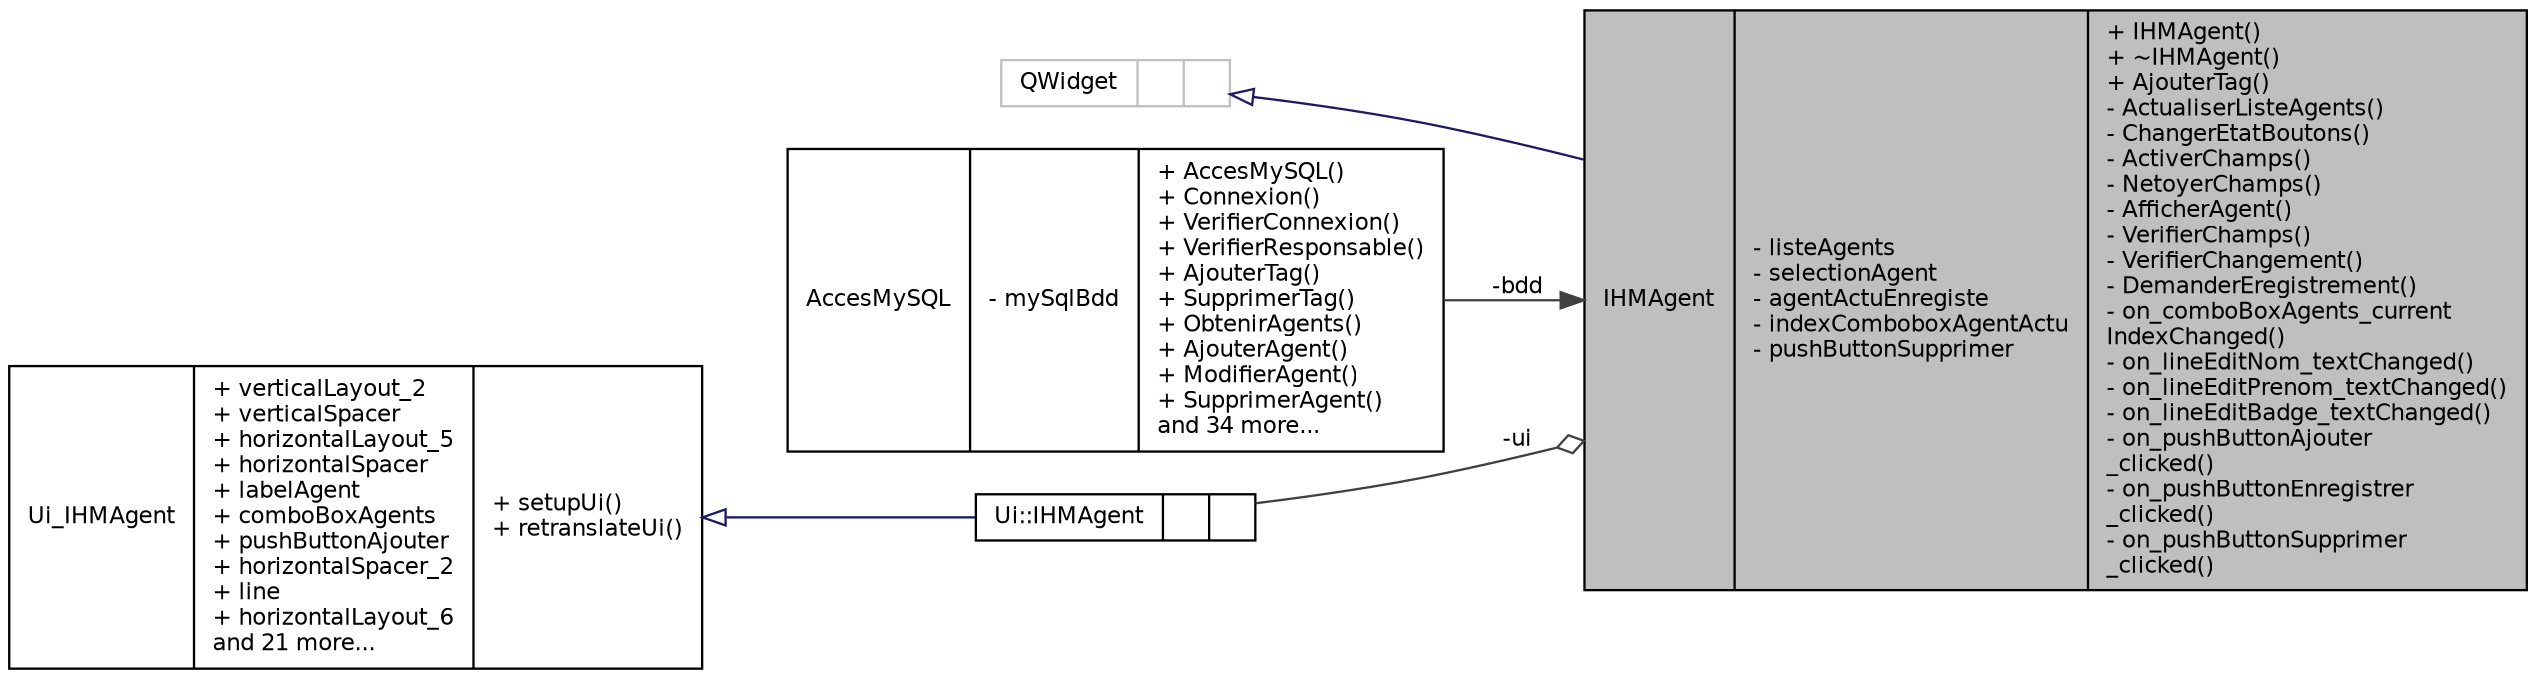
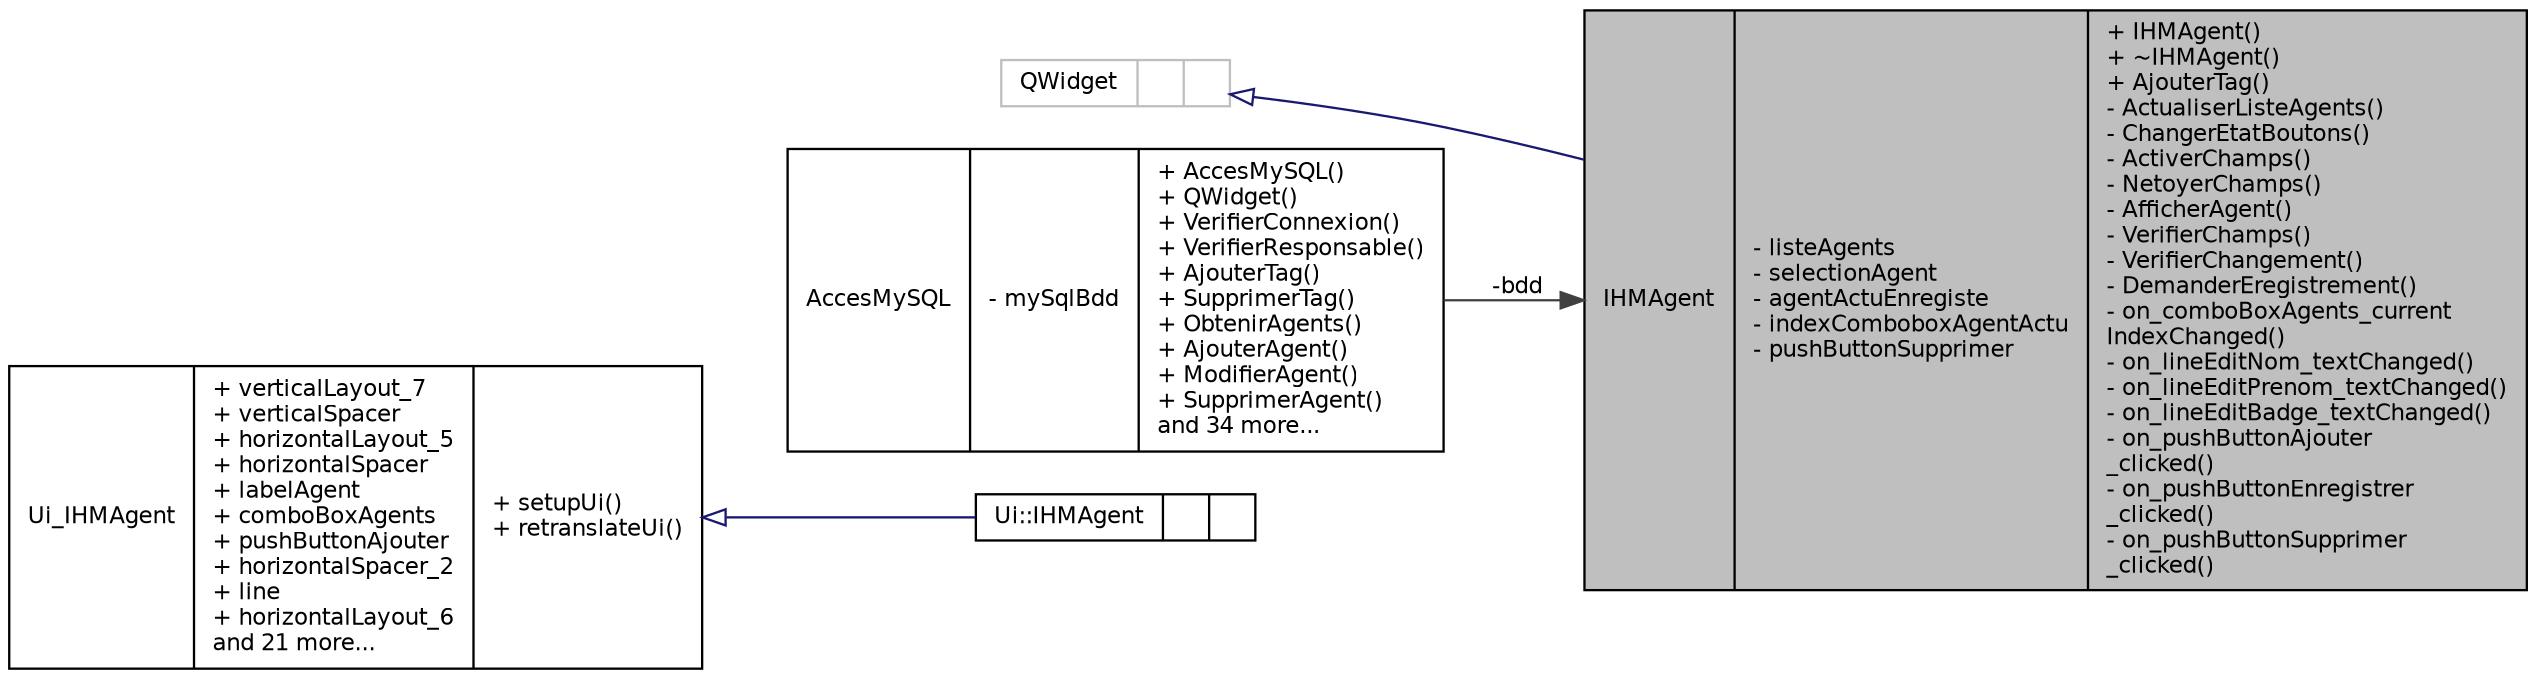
(1239, 197) -> (1228, 197)
(320, 389) -> (320, 389)
(1407, 481) -> none
